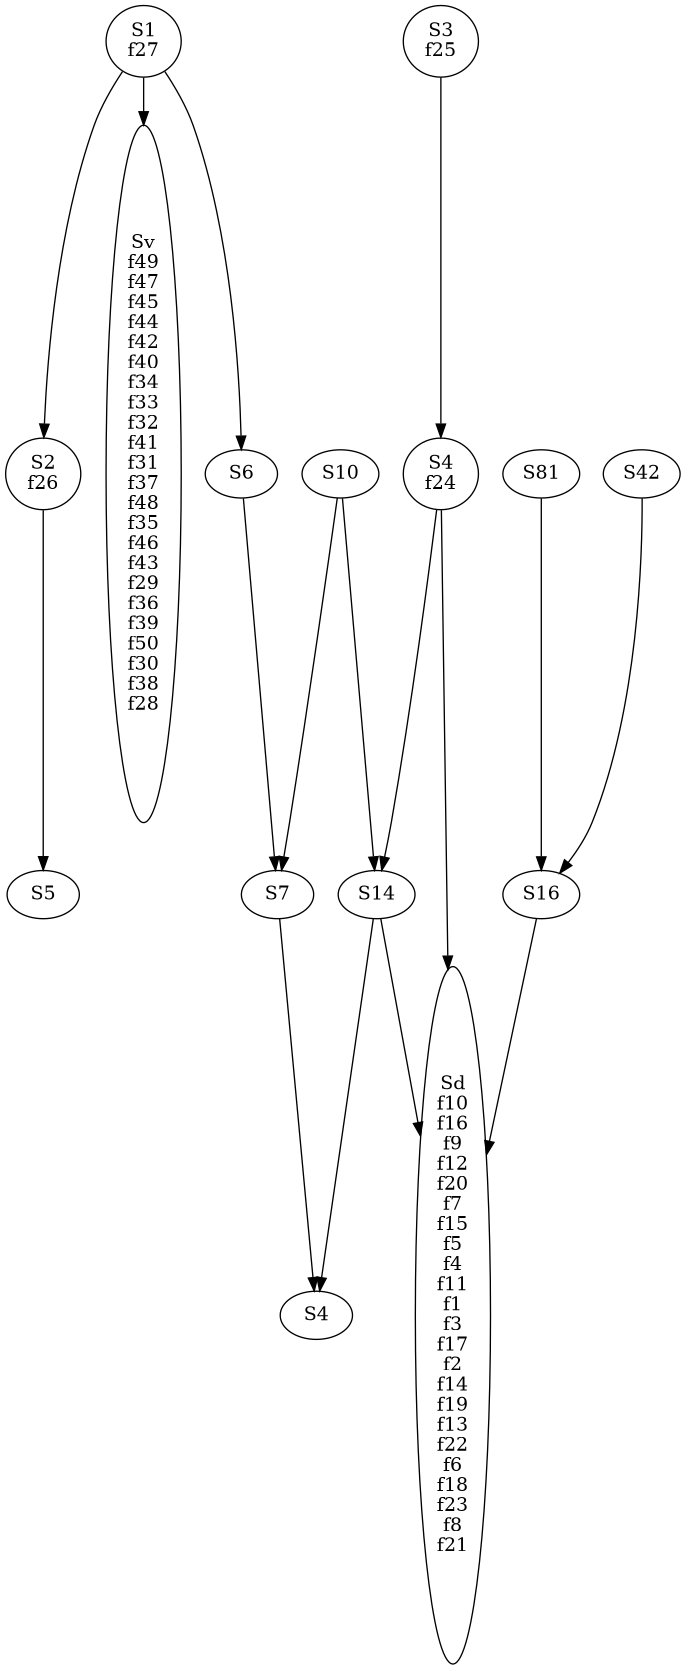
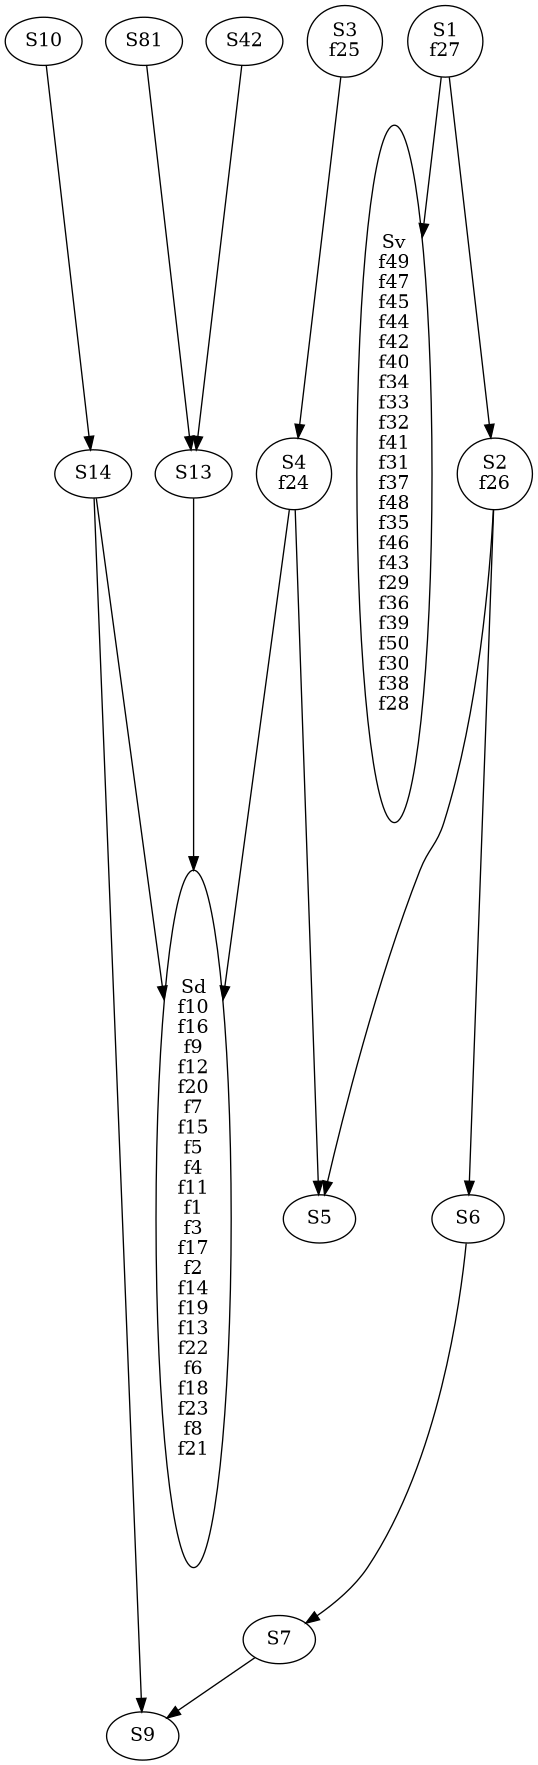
(224, 249) -> (481, 846)
(312, 678) -> none
(413, 684) -> (307, 846)
(541, 895) -> (194, 474)
(316, 1315) -> (143, 1736)
